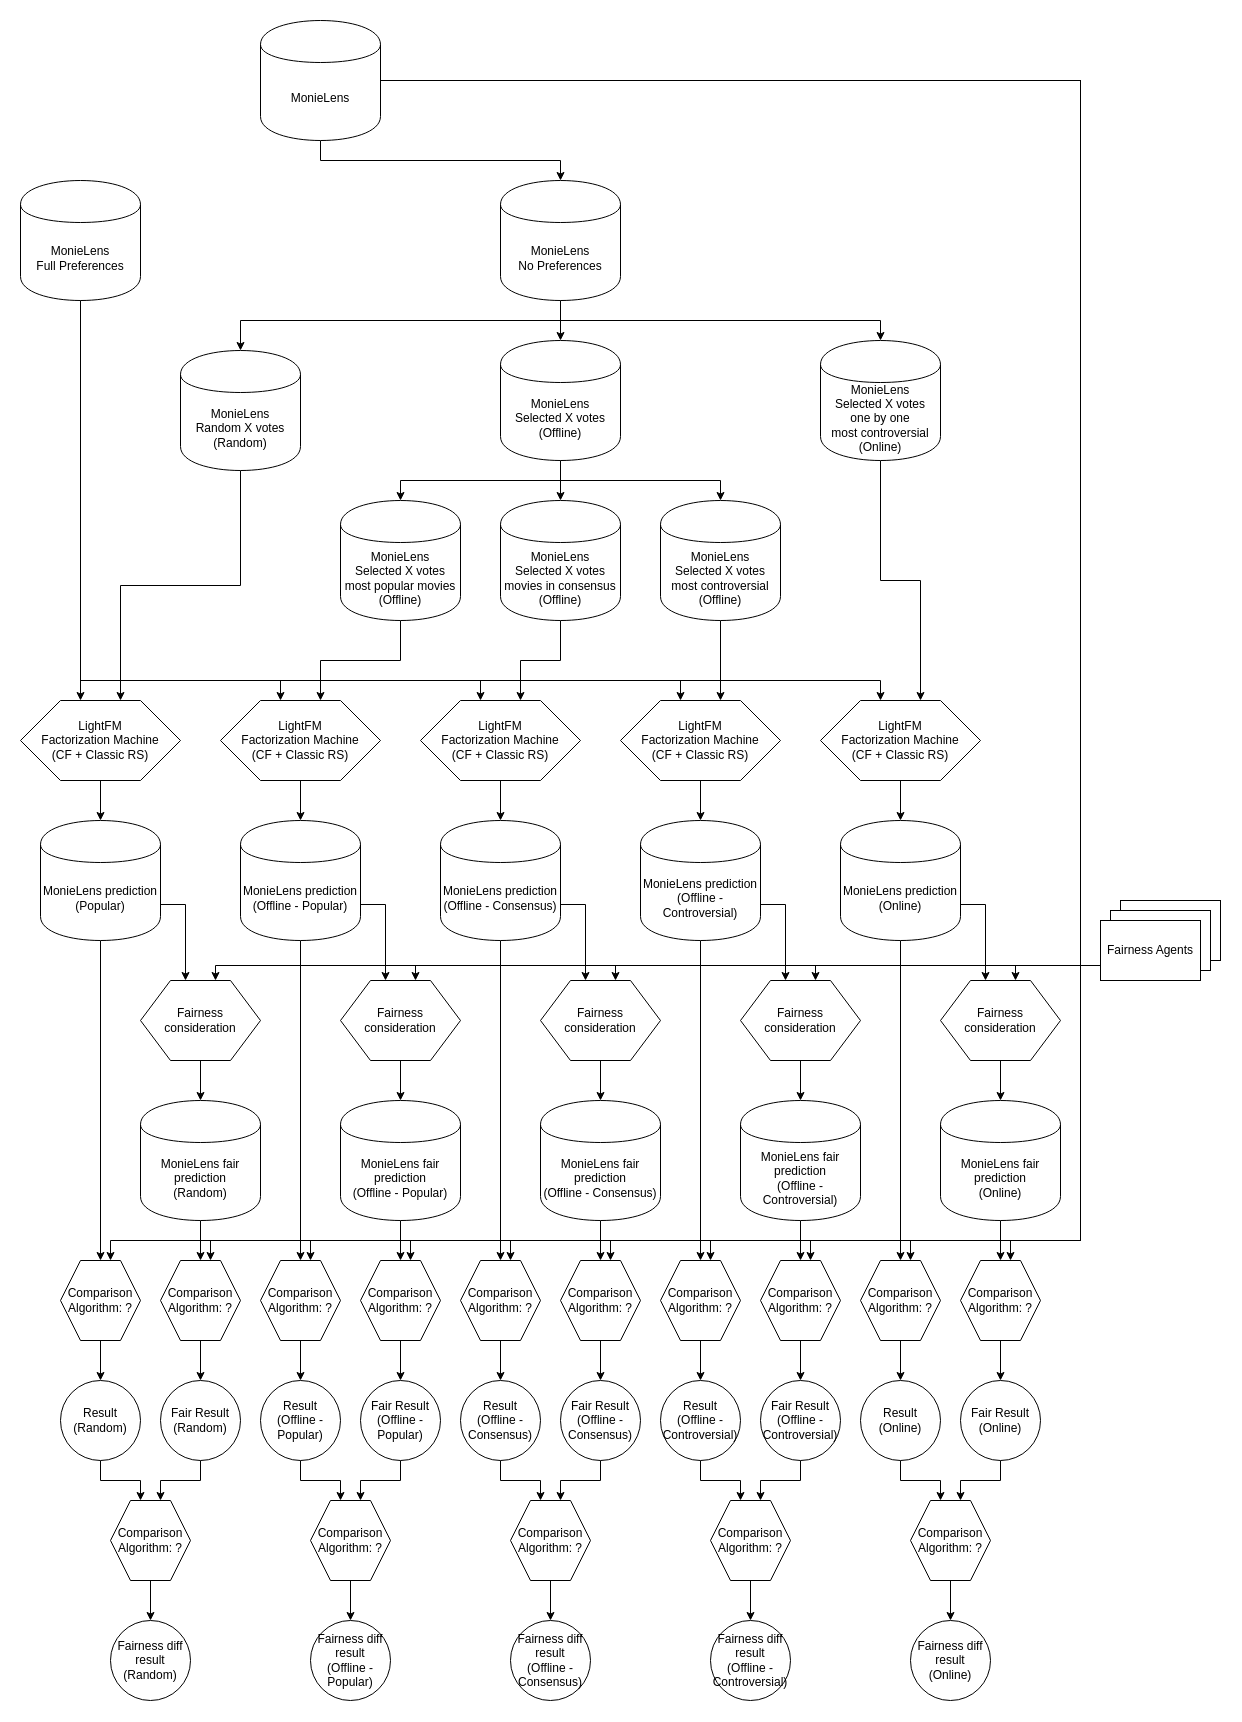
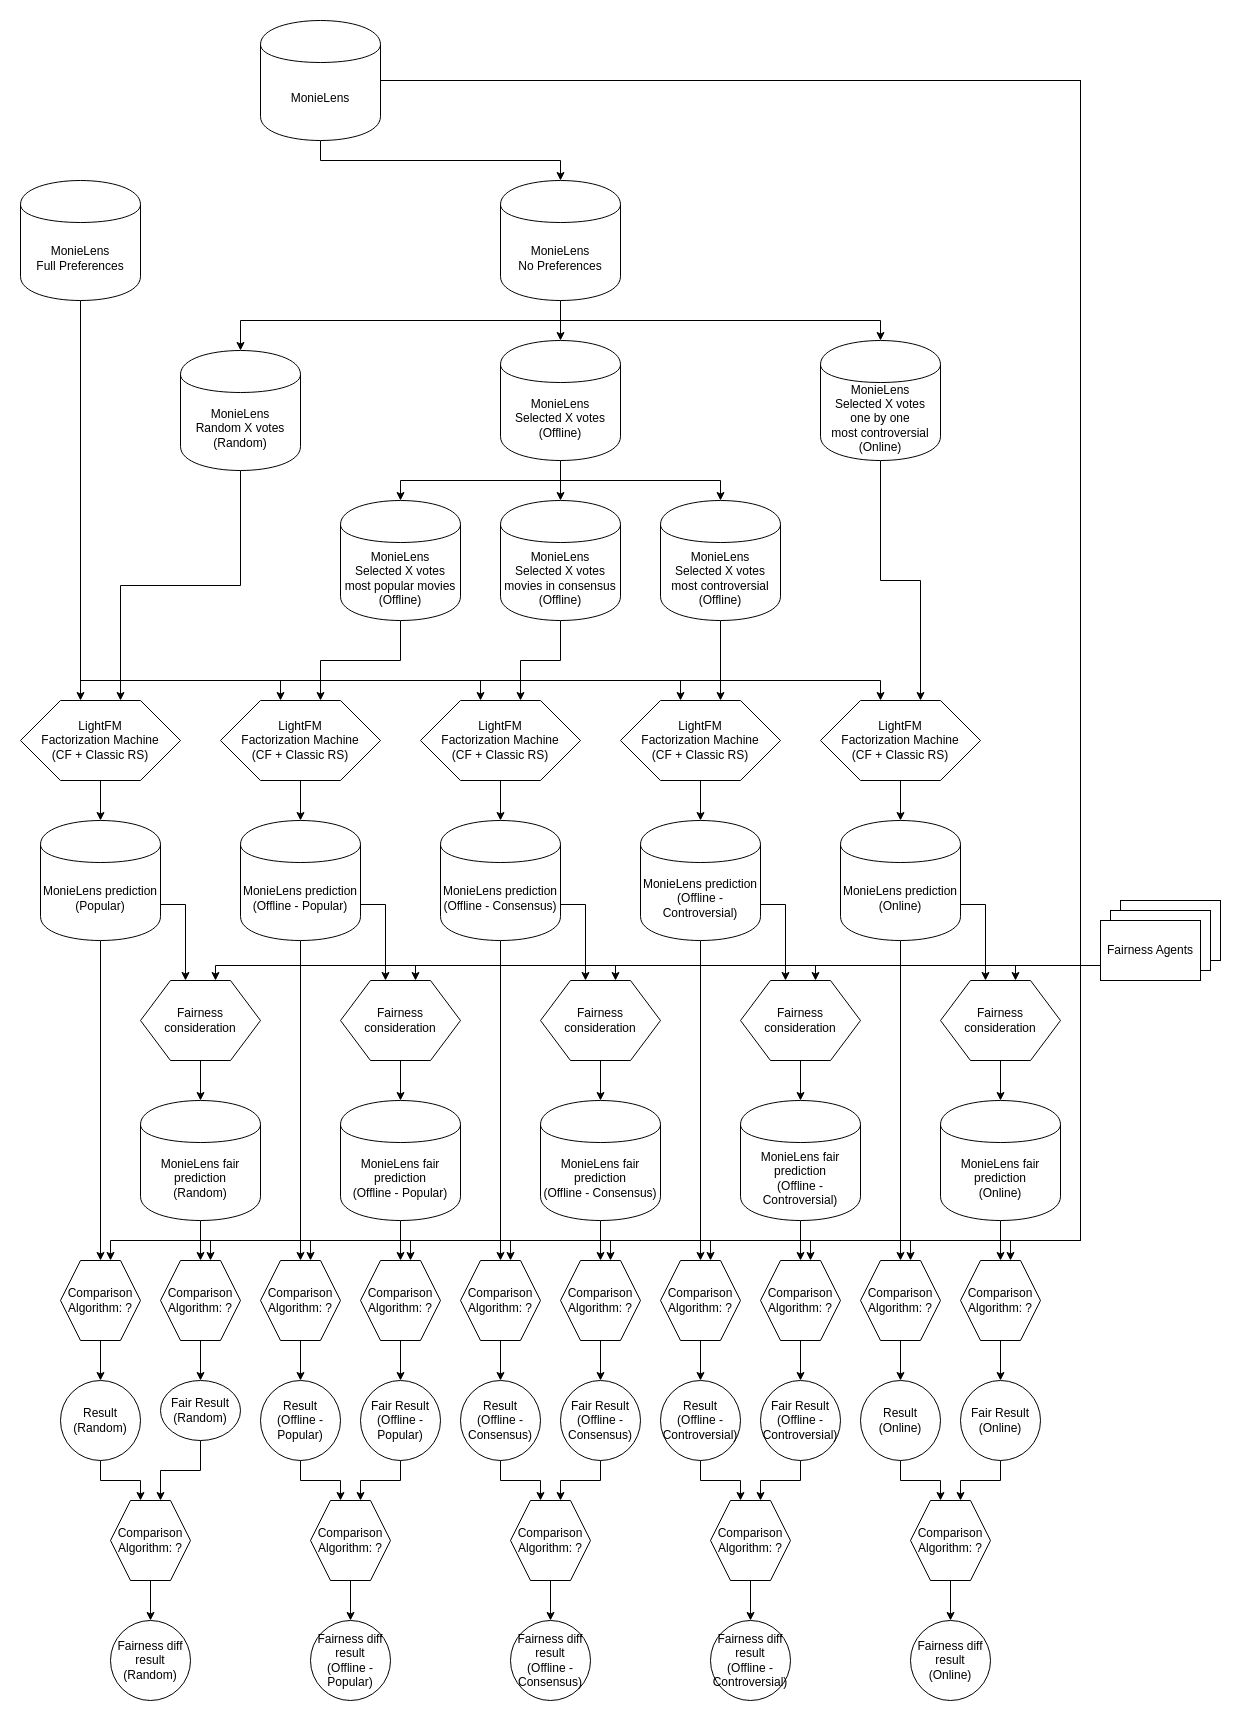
(201, 1421) -> (201, 1411)
